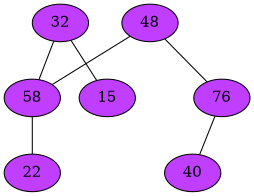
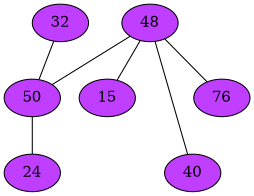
(82, 57) -> (129, 60)
(32, 98) -> (32, 98)
(207, 135) -> (171, 98)
(32, 173) -> (32, 173)
